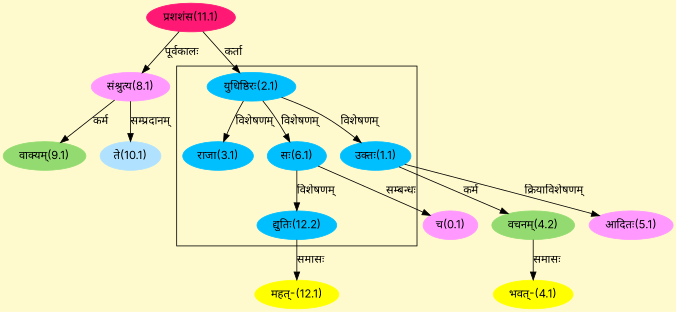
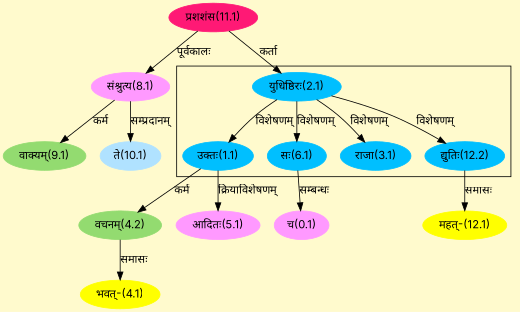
(297, 187) -> (387, 113)
